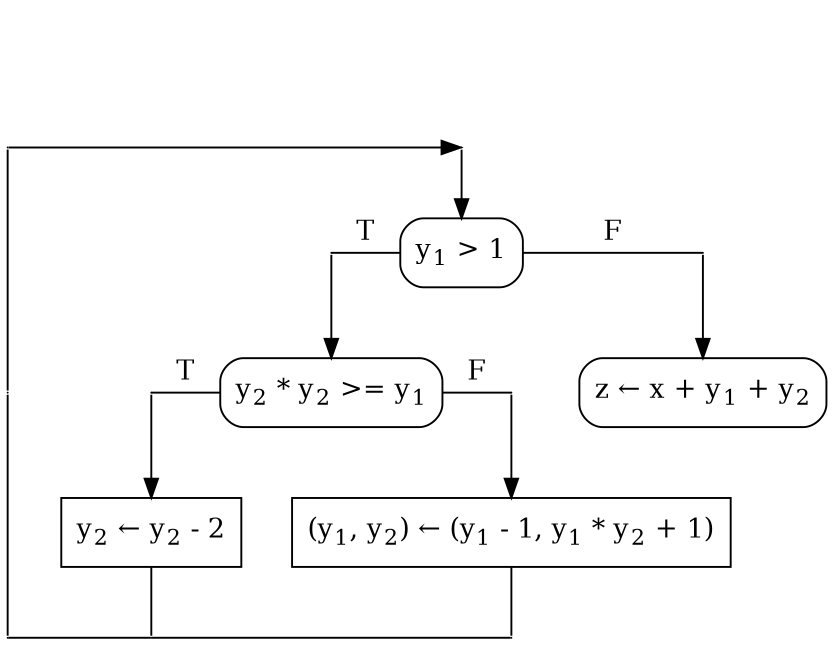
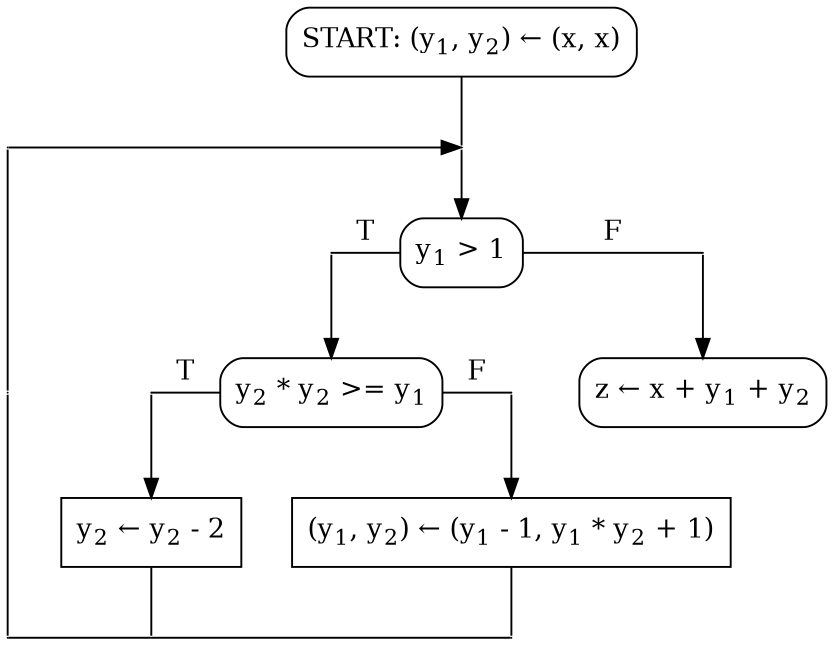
none -> (462, 42)
